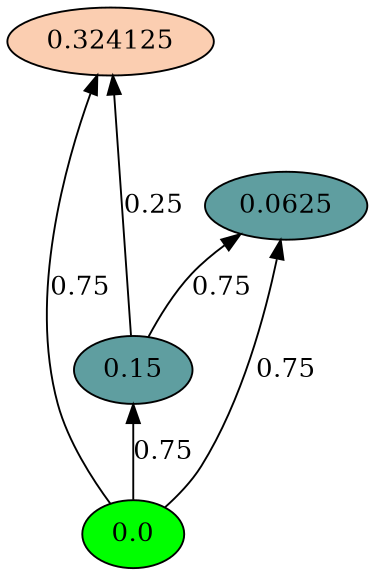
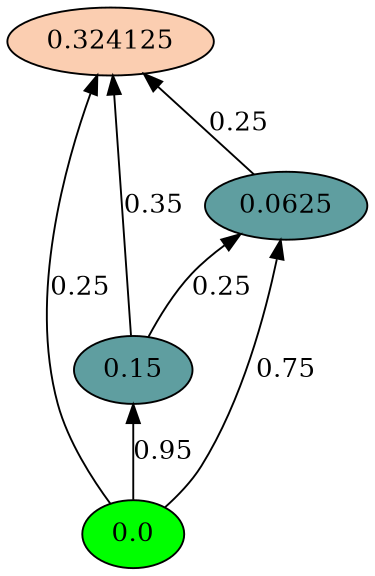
none -> (206, 131)
(154, 206) -> (154, 206)
(80, 288) -> (80, 288)
(222, 288) -> (222, 288)
(163, 452) -> (163, 452)
